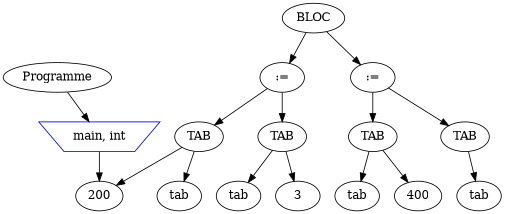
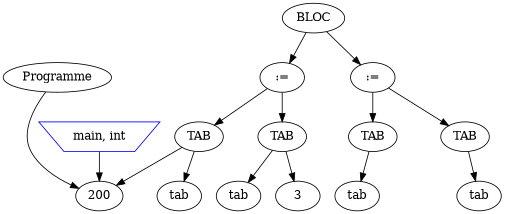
(76, 104) -> (29, 146)
(418, 196) -> none
